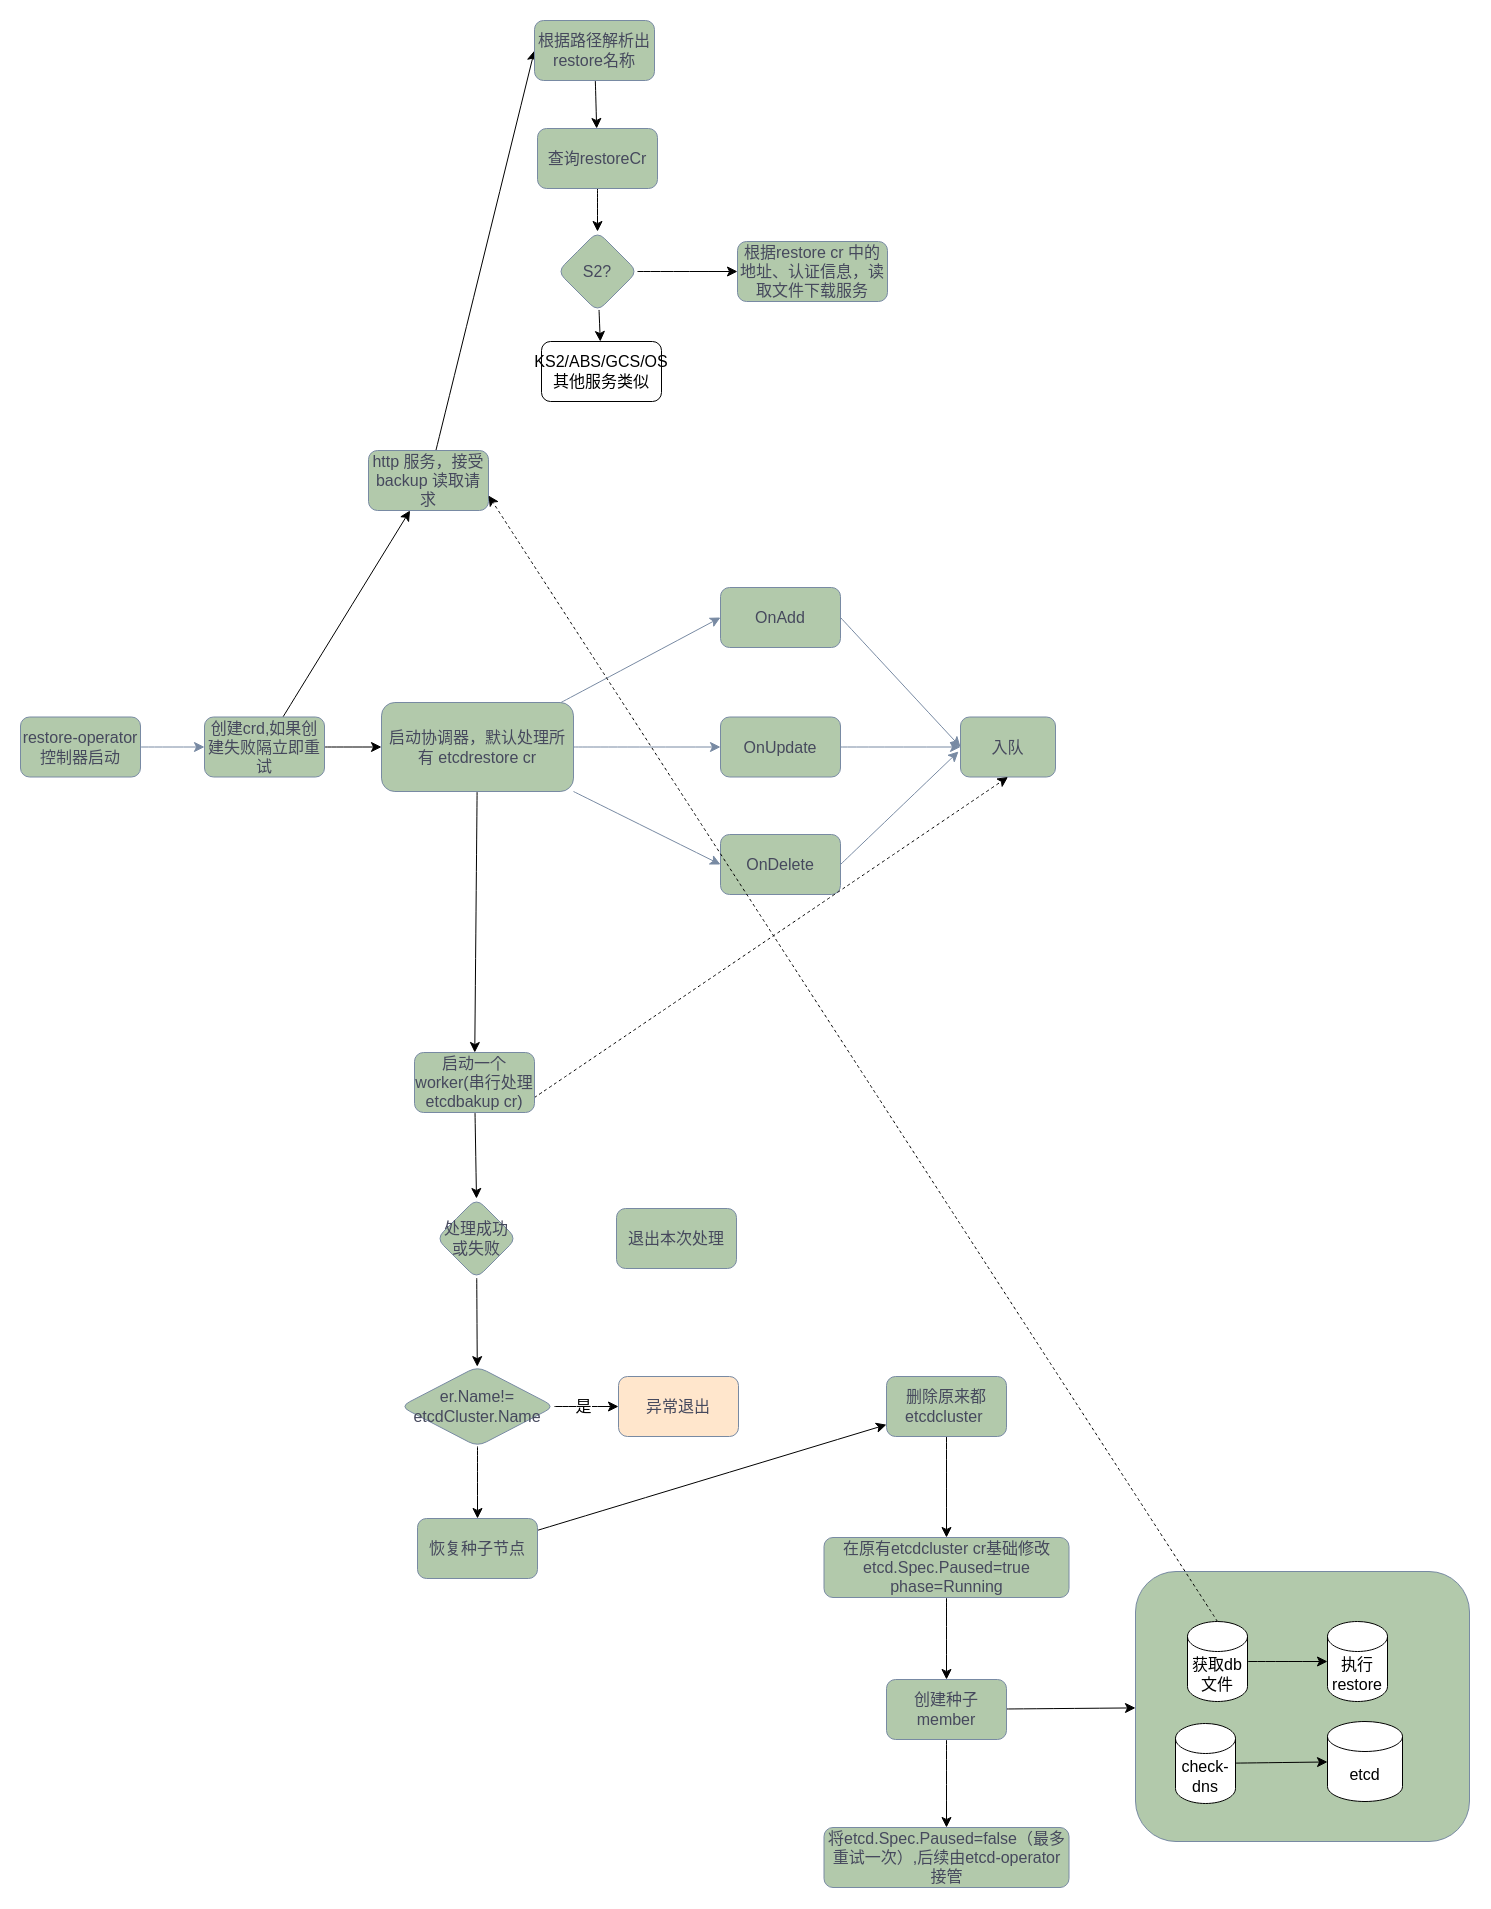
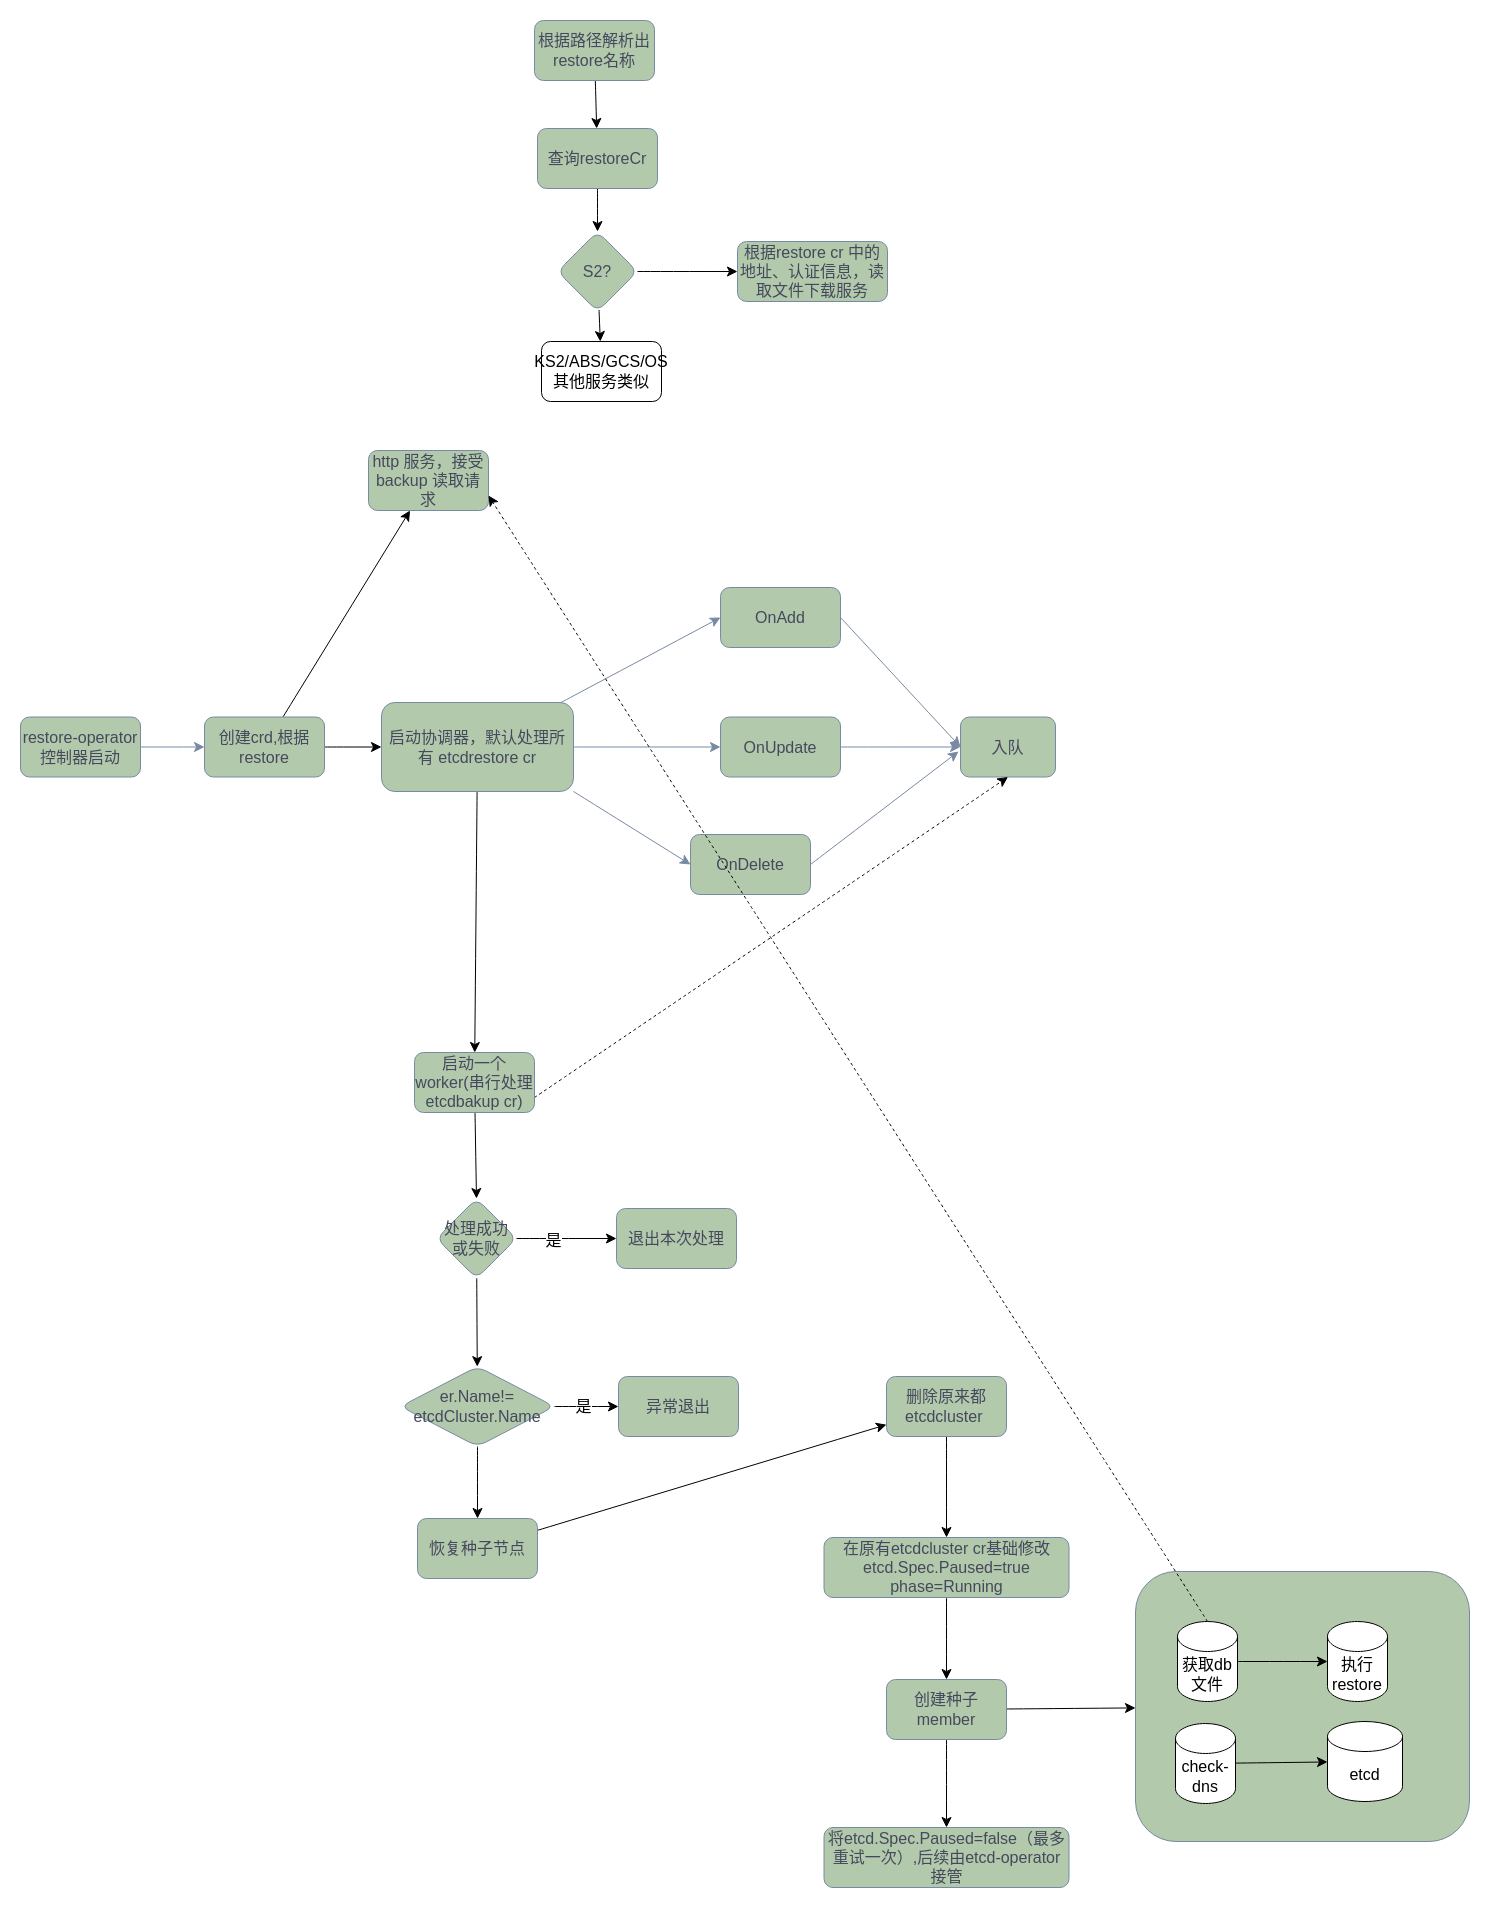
(484, 254) -> none
(265, 748) -> (265, 748)
(781, 865) -> (751, 865)
none -> (563, 1239)
(679, 1407) -> (679, 1407)
(1218, 1662) -> (1208, 1662)
